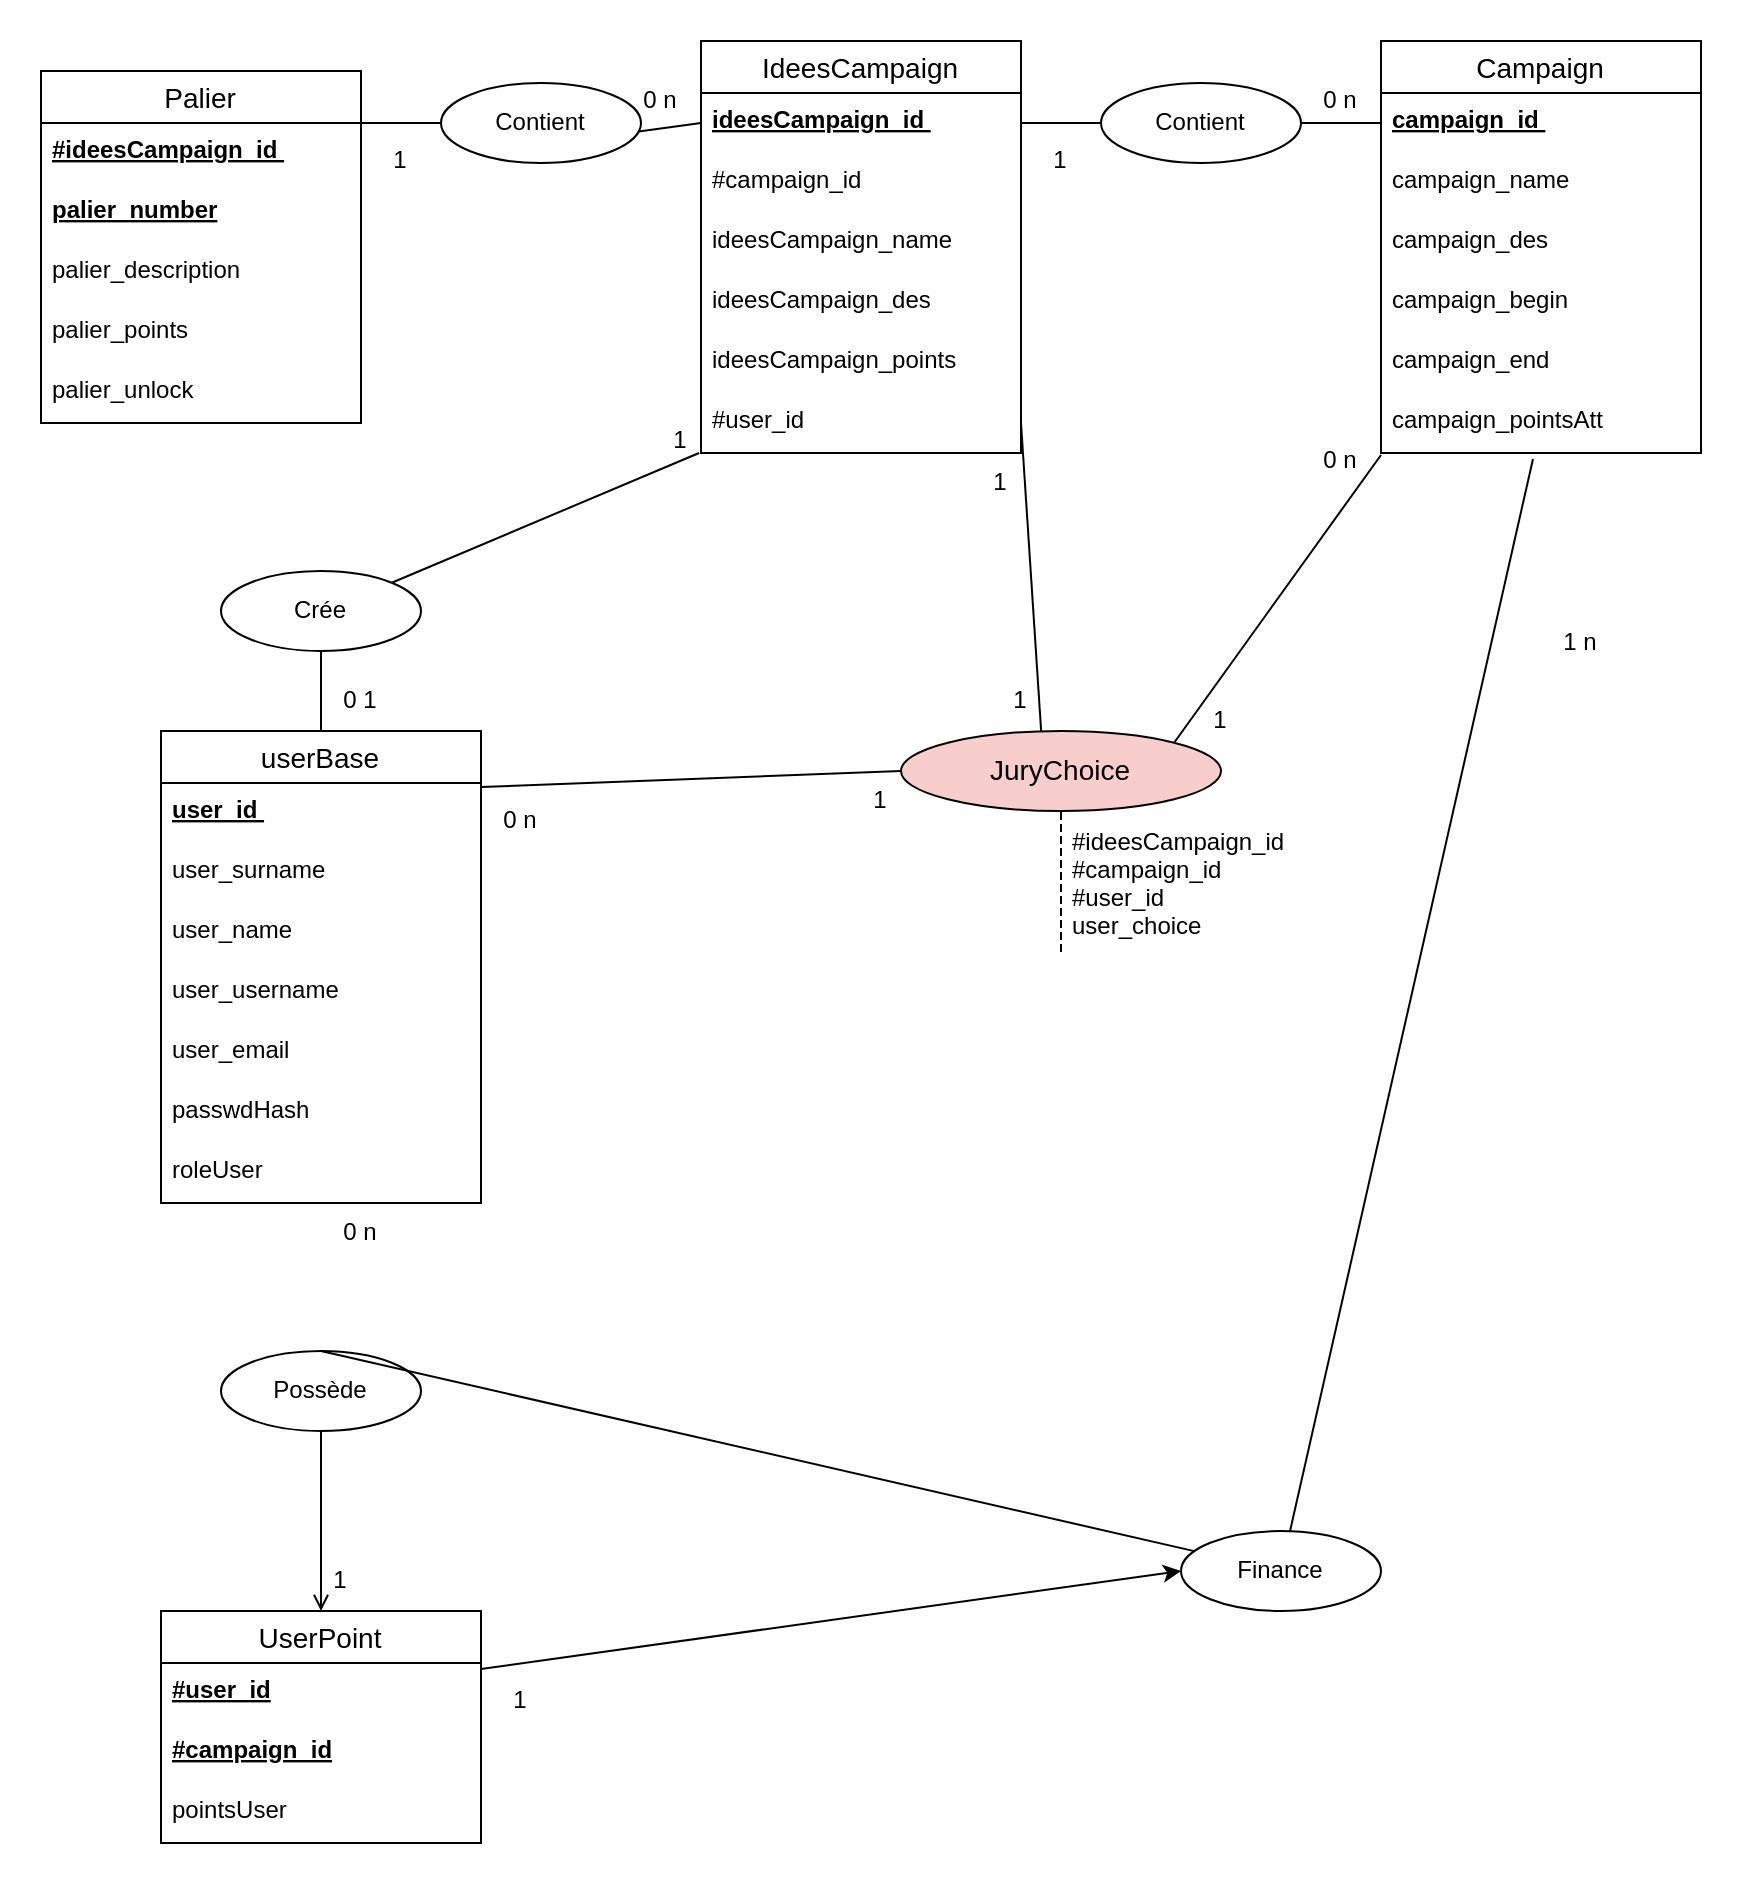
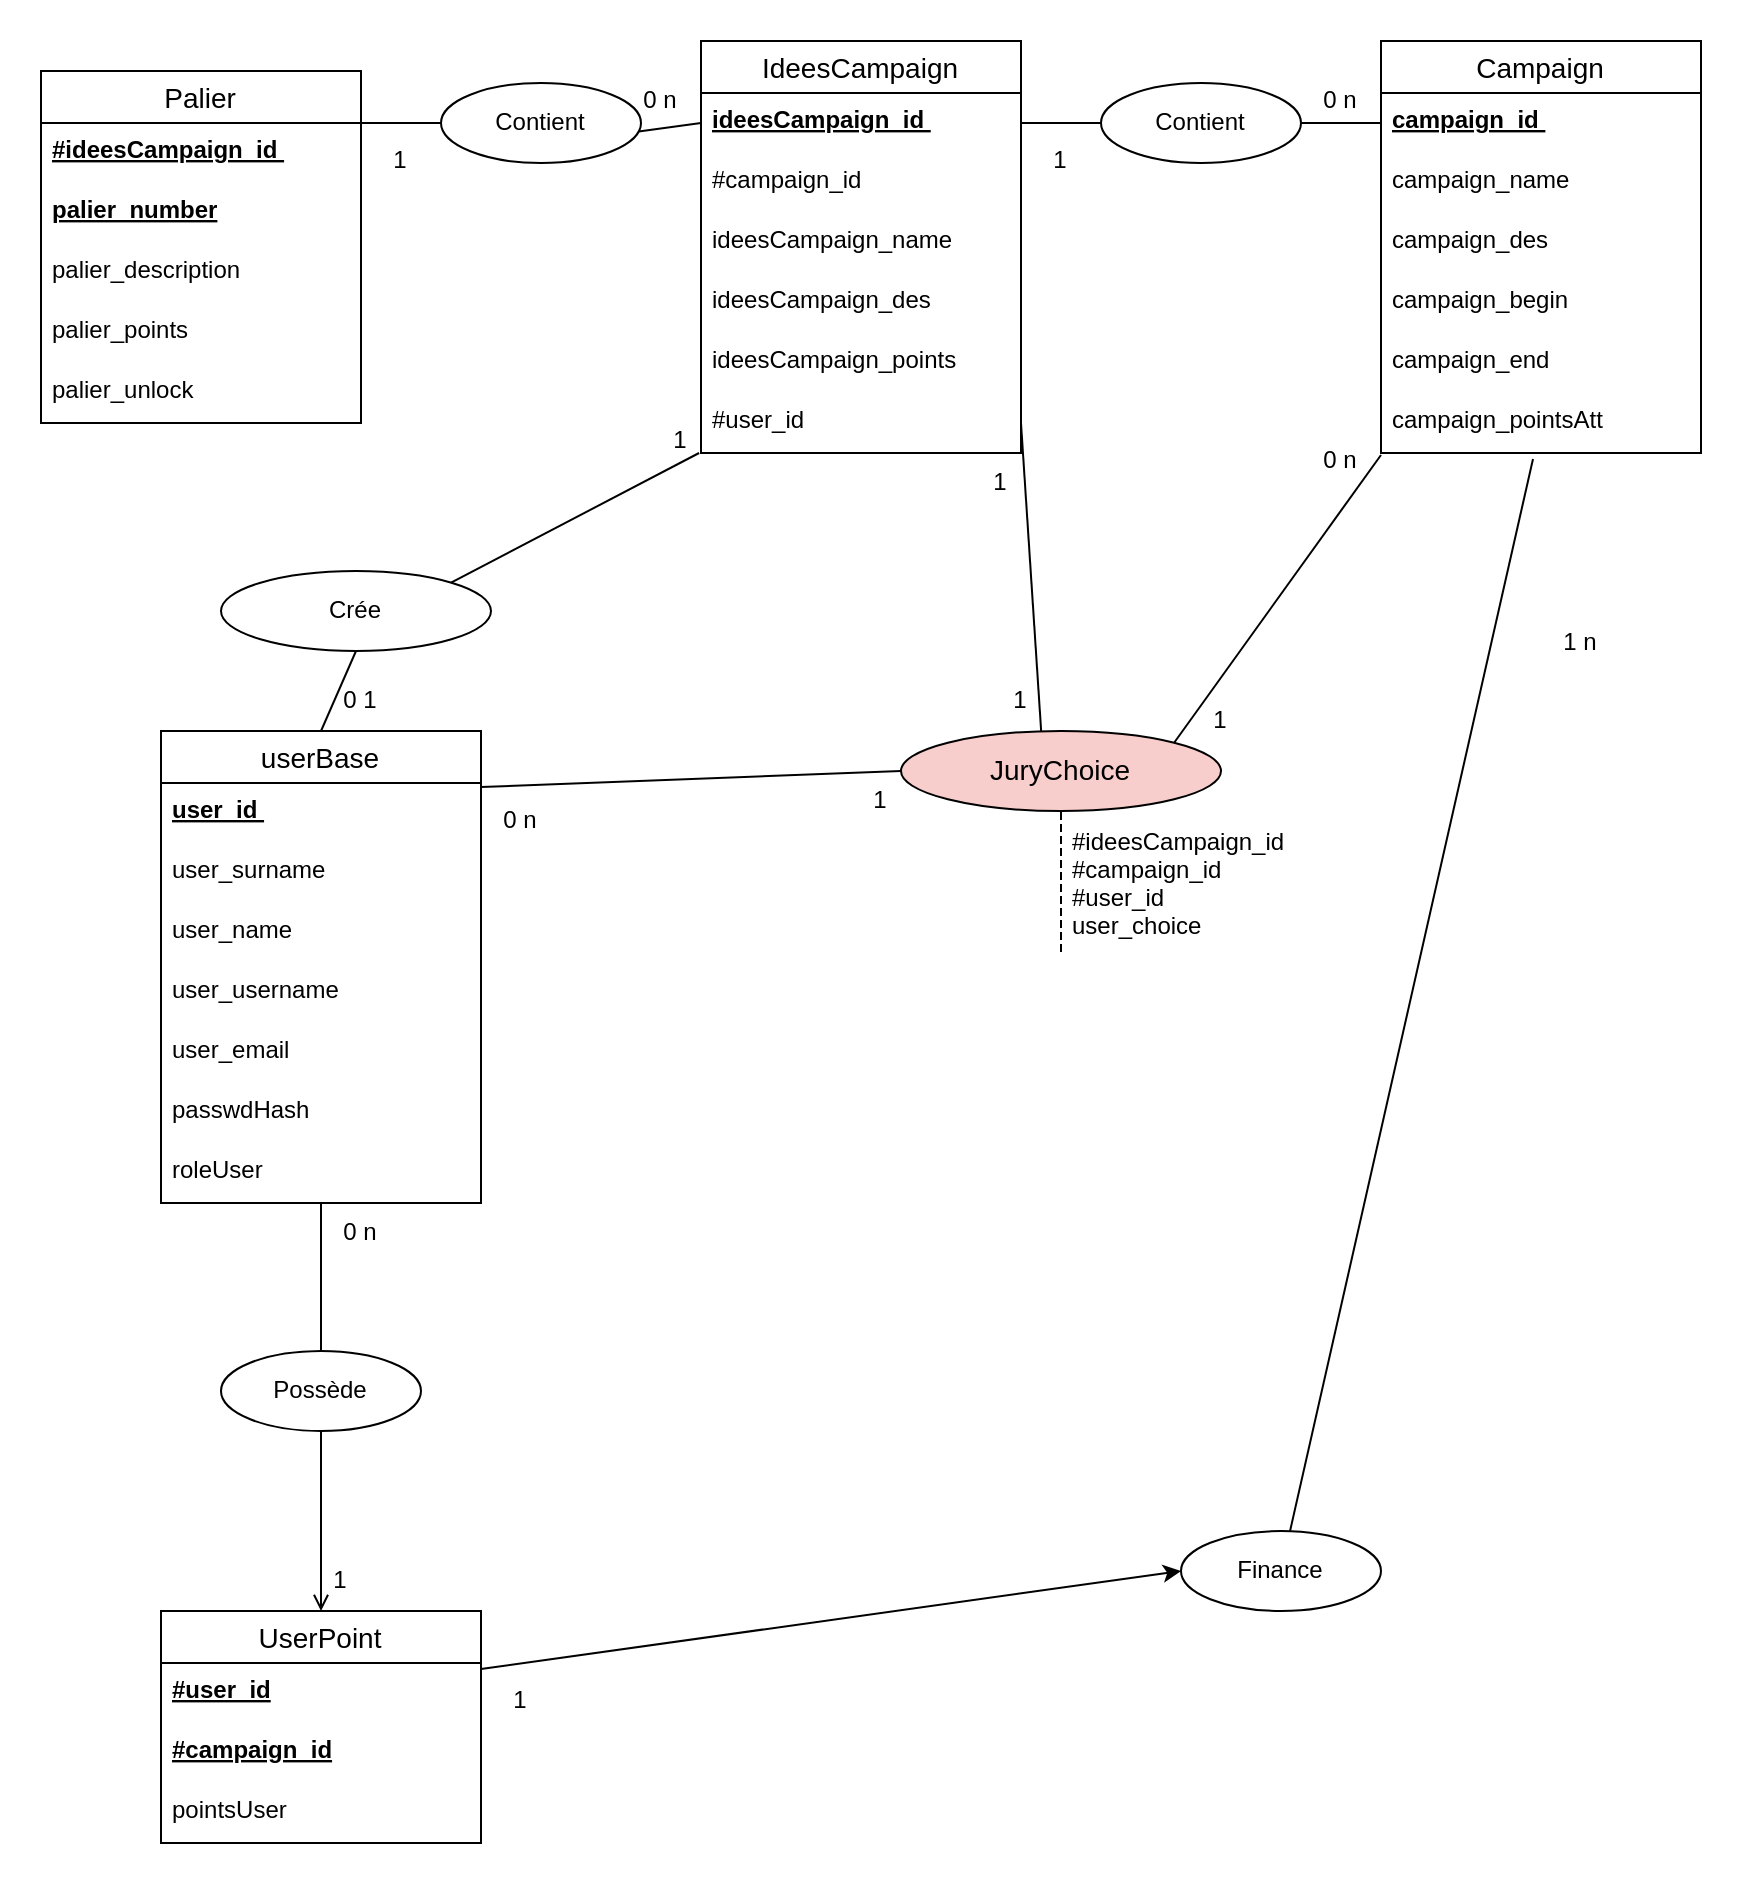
(321, 611) -> (356, 611)
(757, 1451) -> (321, 1279)
